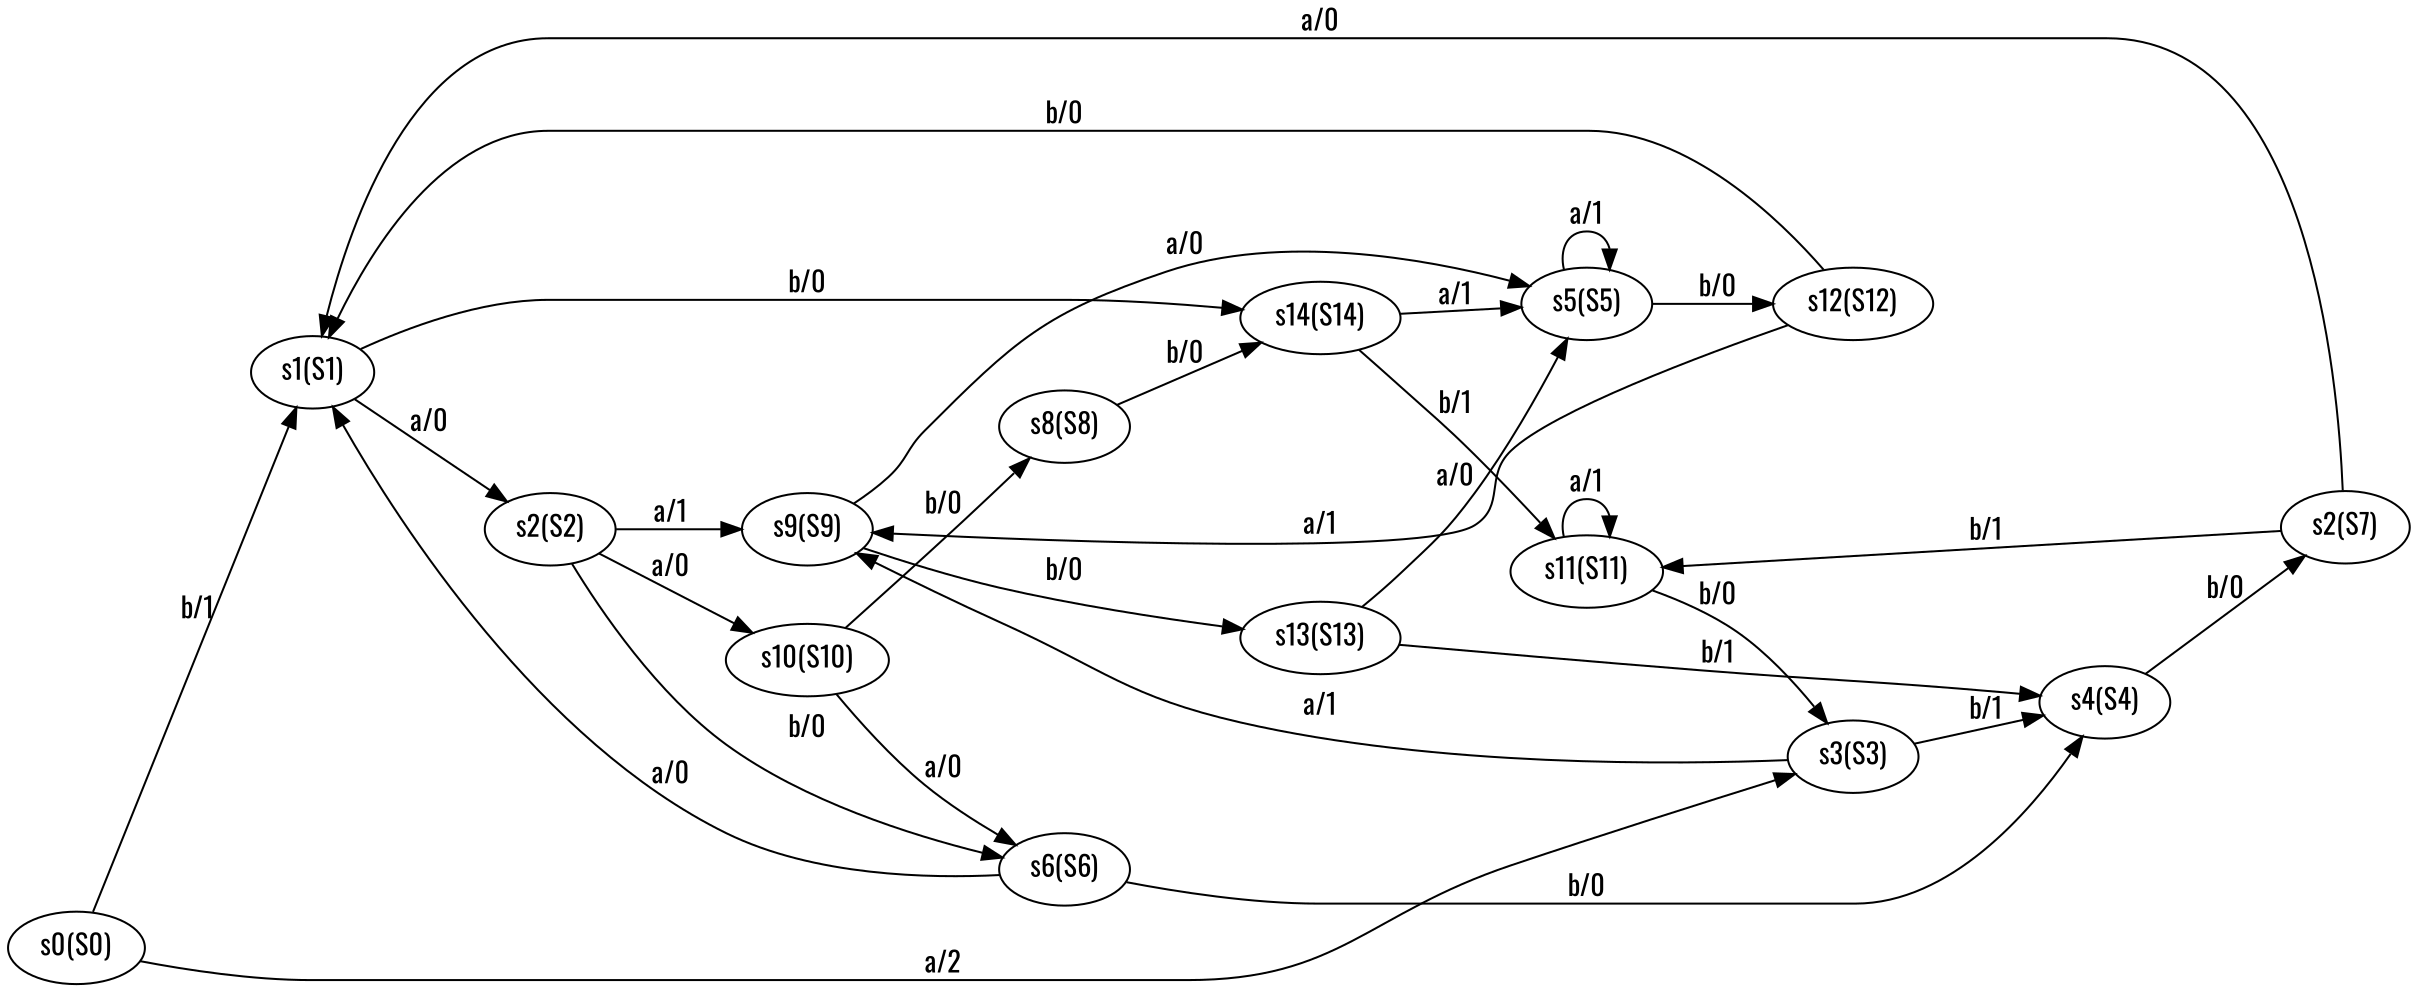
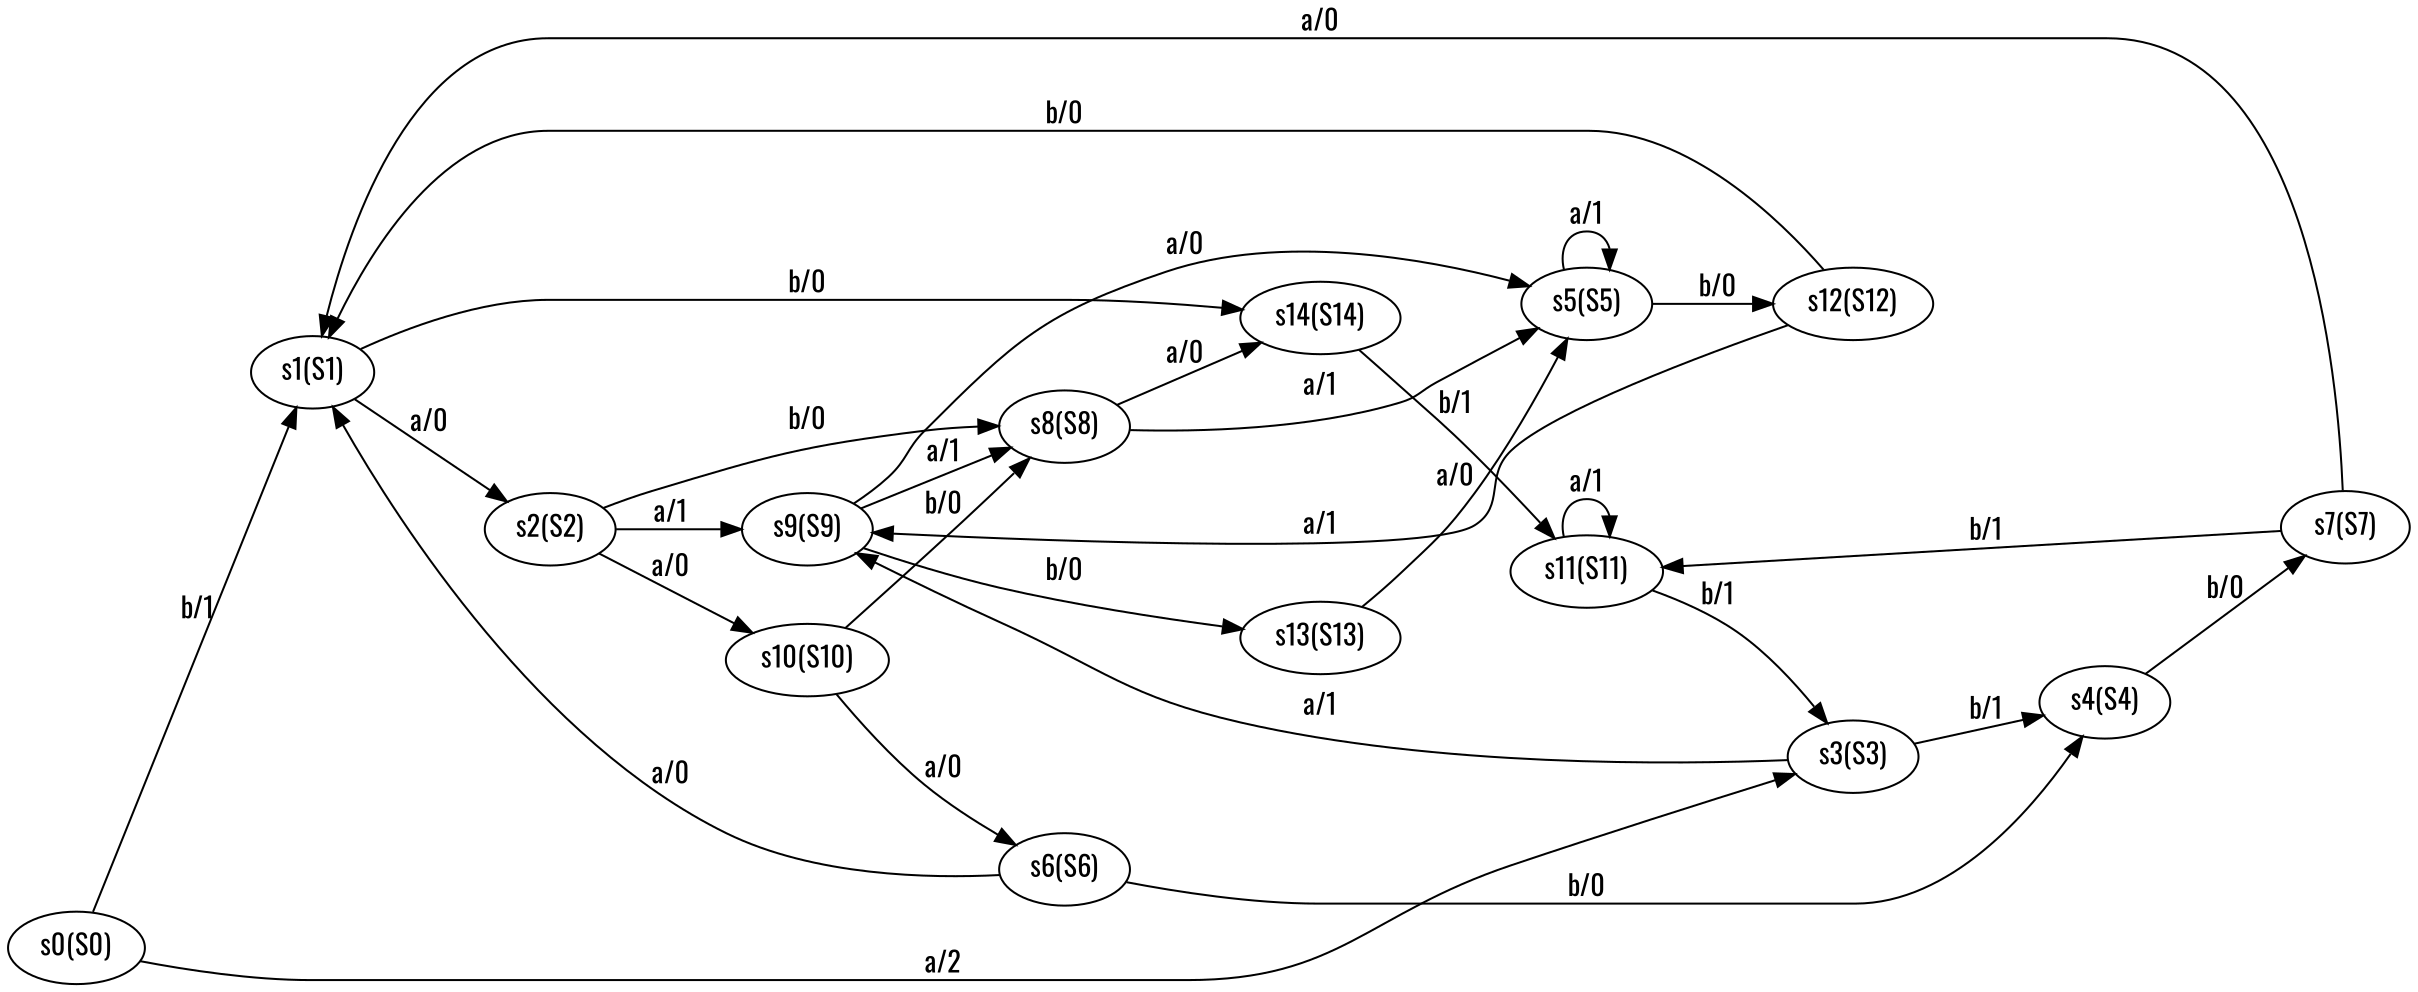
(1450, 311) -> (1334, 418)
(1185, 355) -> (1185, 355)
none -> (927, 482)
(2345, 527) -> (2345, 527)
(1718, 597) -> (1718, 597)
(1709, 671) -> none
(743, 756) -> (788, 453)
